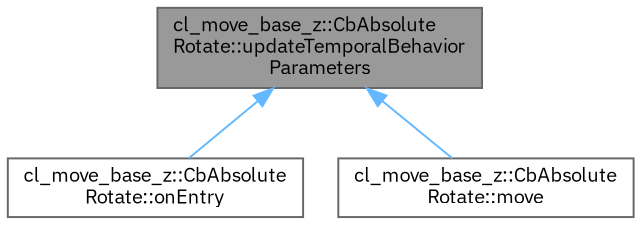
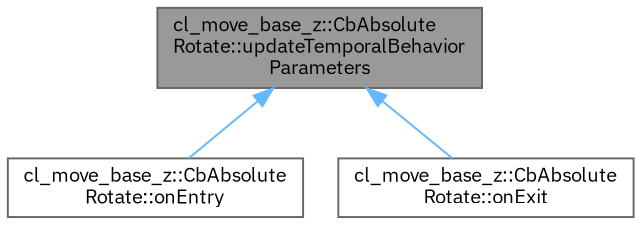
(486, 188) -> (486, 188)
